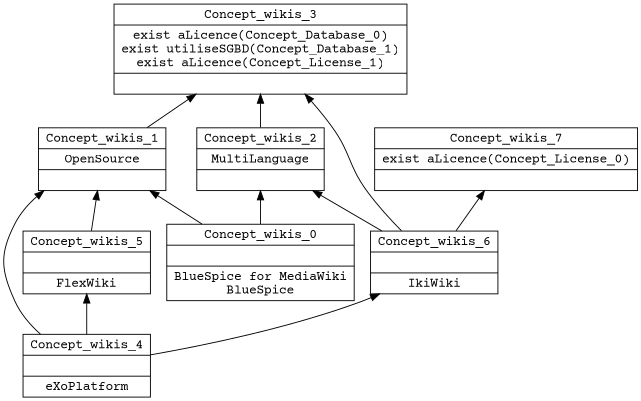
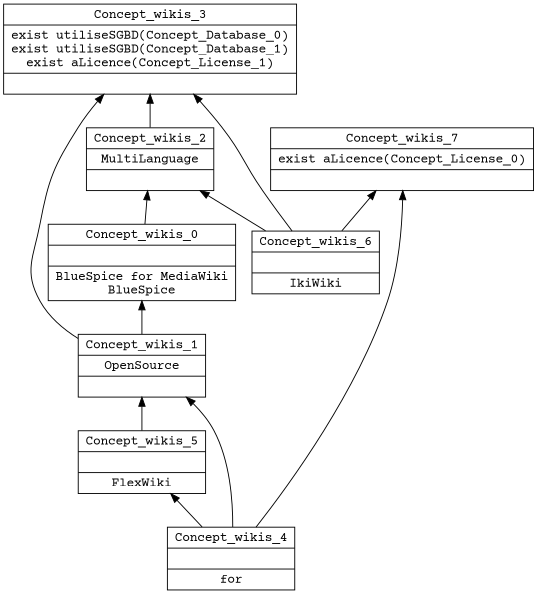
(260, 35) -> (150, 35)
(180, 210) -> (142, 322)
(262, 331) -> (356, 374)
(87, 386) -> (231, 579)
